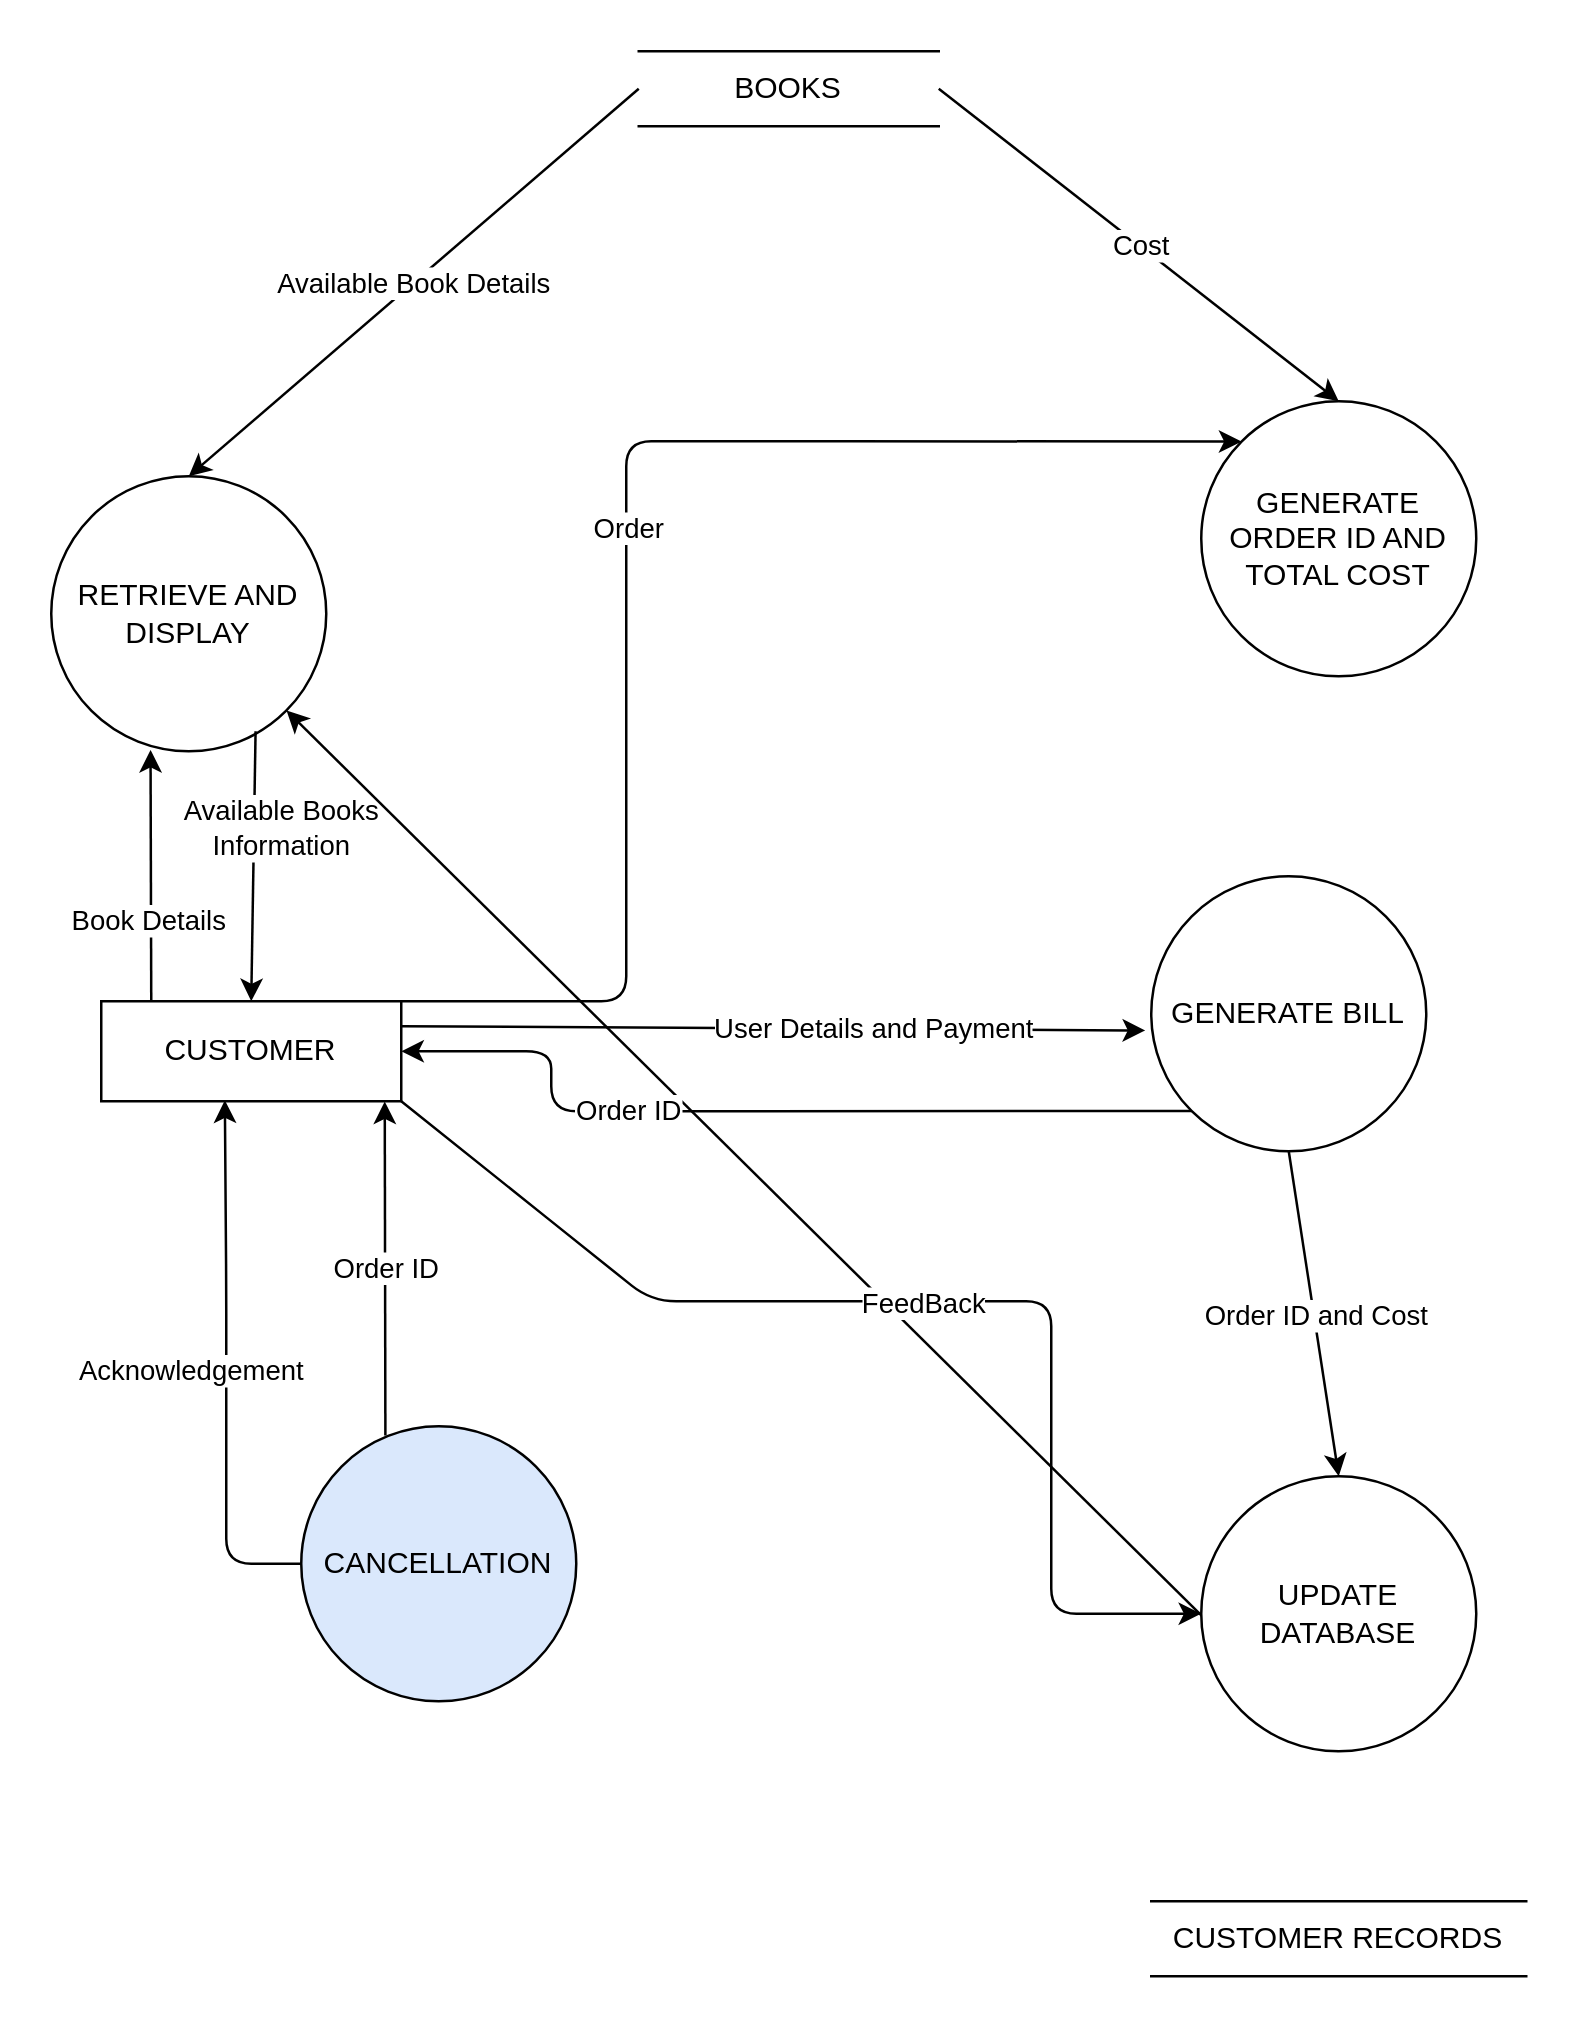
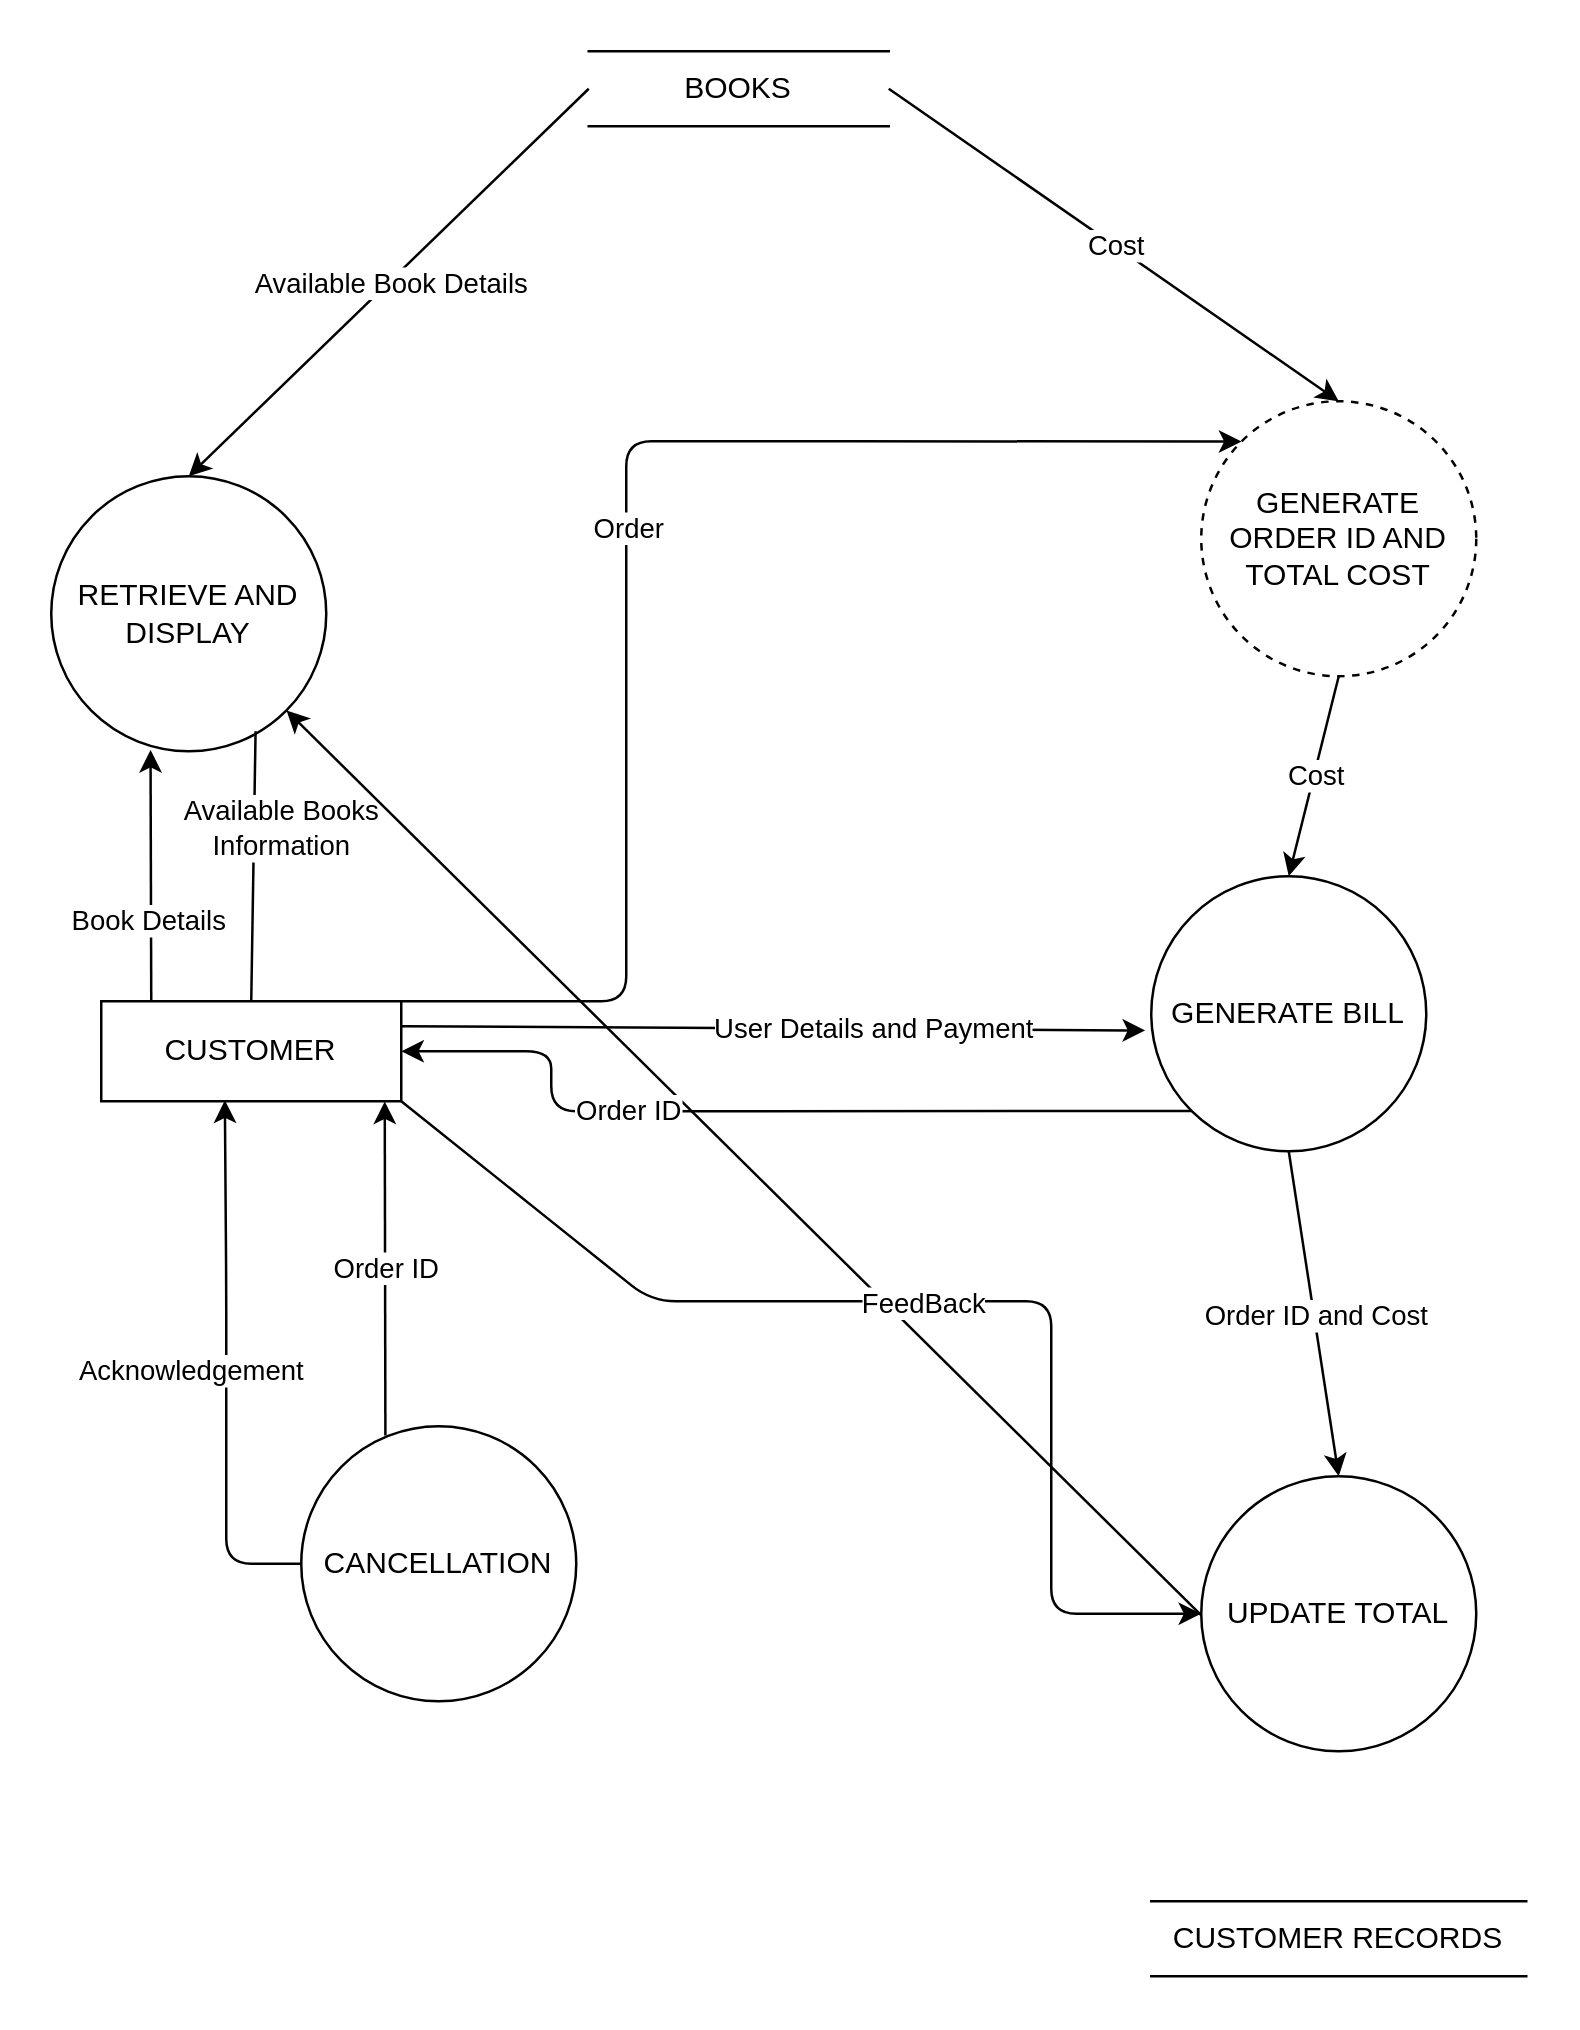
(789, 89) -> (739, 89)
(1339, 539) -> (1339, 539)
none -> (1316, 769)
(252, 982) -> (251, 989)
(439, 1564) -> (439, 1564)
(1339, 1614) -> (1339, 1614)
